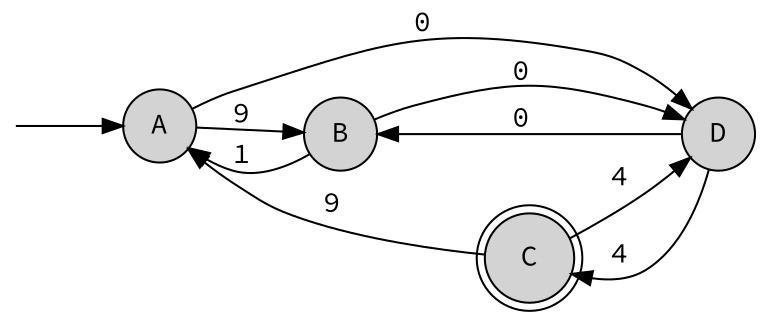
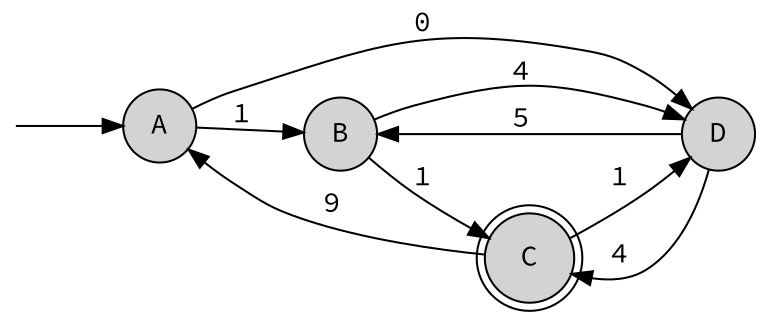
(530, 72) -> (530, 72)
(250, 115) -> (250, 115)
(530, 119) -> (530, 119)
(258, 173) -> (418, 196)
(628, 178) -> (628, 178)
